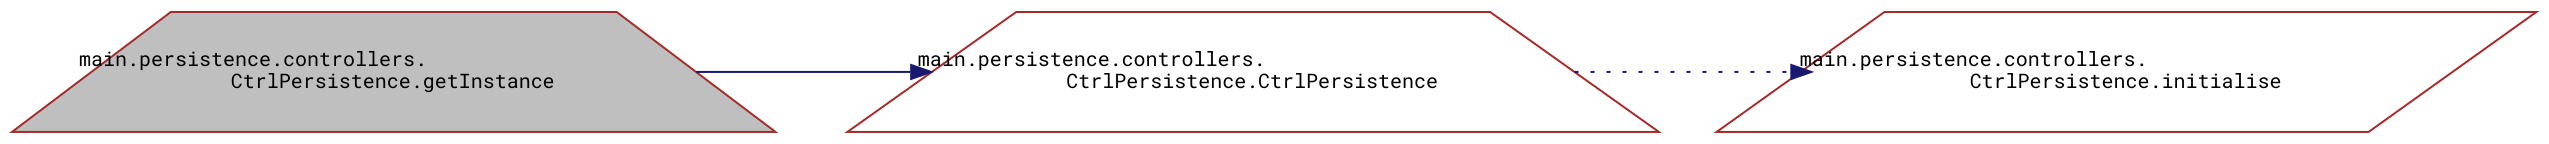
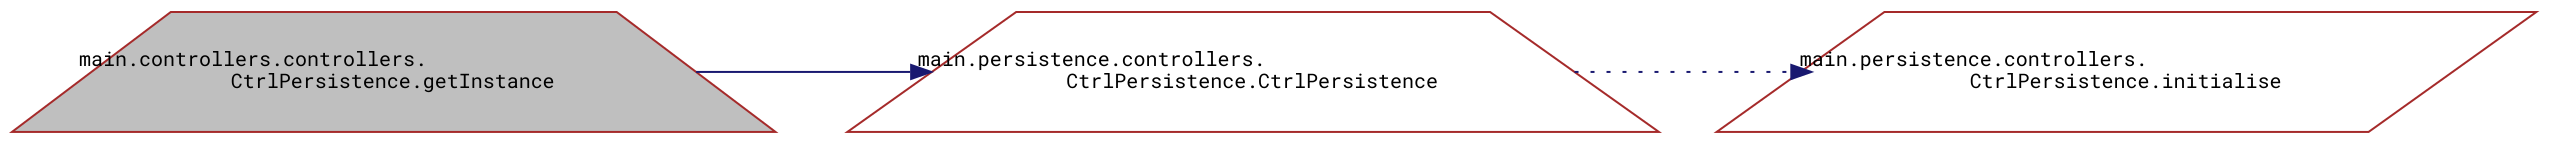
(394, 72) -> (394, 72)
